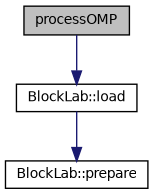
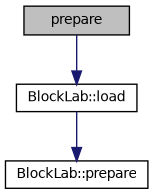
(77, 21) -> (77, 21)
